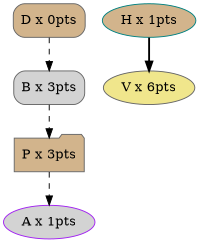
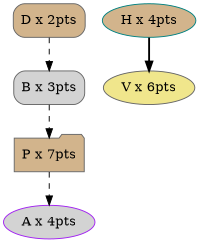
(49, 21) -> (49, 21)
(149, 21) -> (149, 21)
(49, 155) -> (49, 155)
(49, 222) -> (49, 222)
